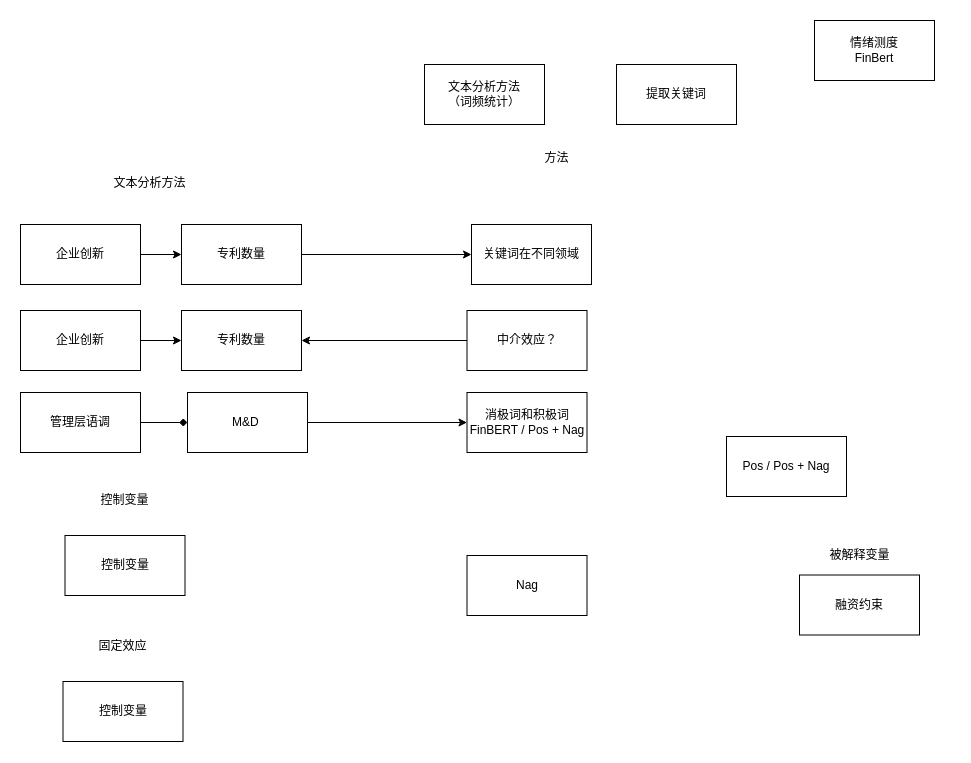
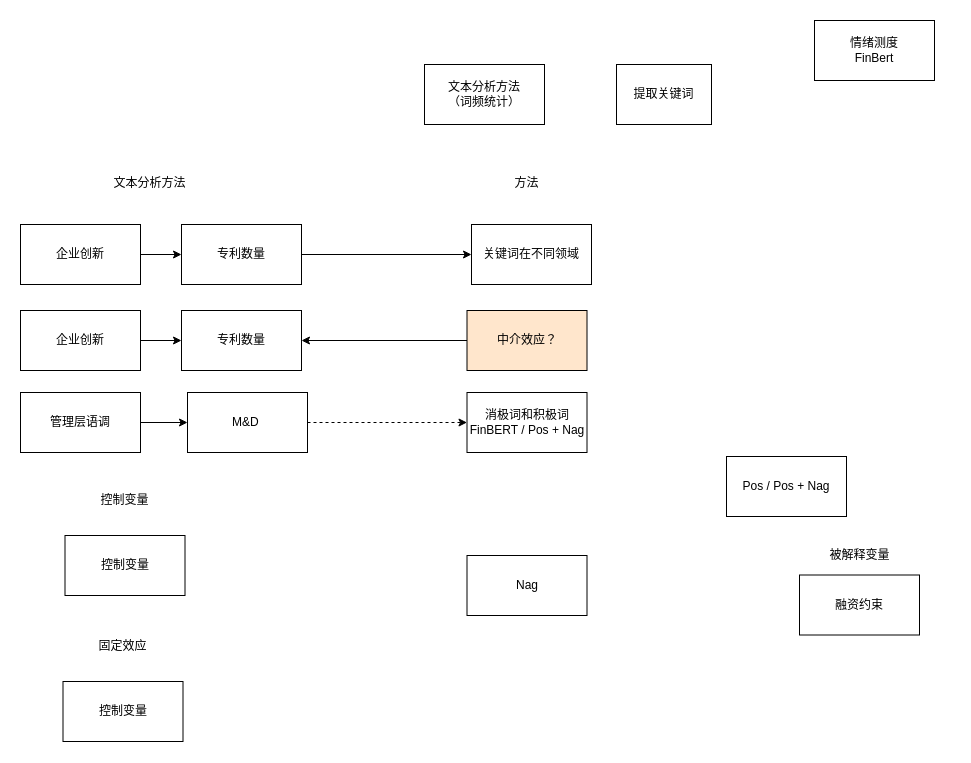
(677, 95) -> (664, 95)
(557, 159) -> (527, 184)
(527, 341) -> (527, 341)
(179, 423) -> (179, 423)
(383, 423) -> (383, 423)
(787, 467) -> (787, 487)
